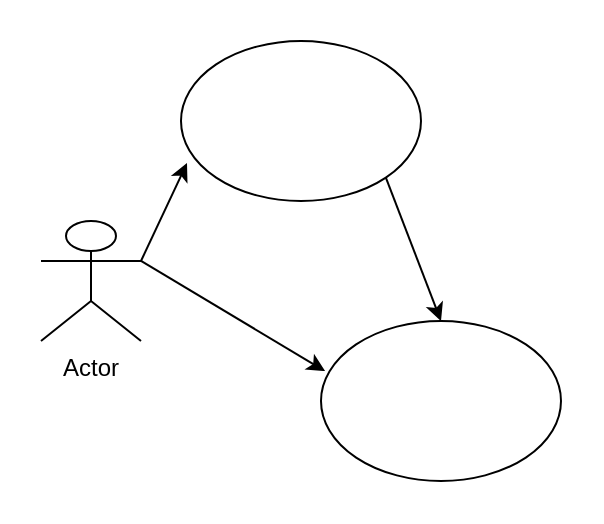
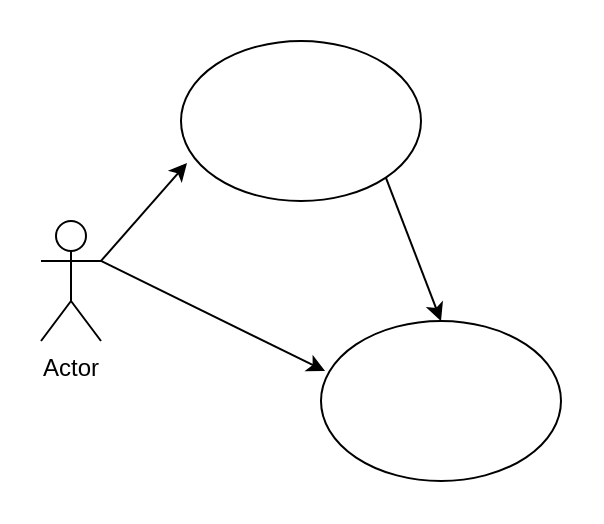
(91, 281) -> (71, 281)
